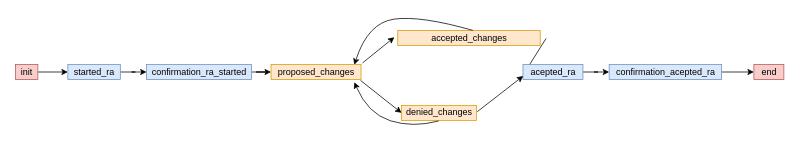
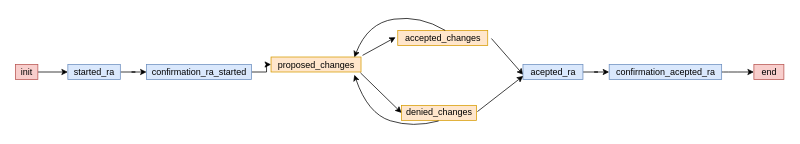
(469, 38) -> (443, 38)
(316, 72) -> (316, 65)
